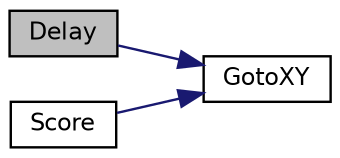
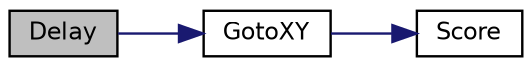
(148, 106) -> (361, 34)
